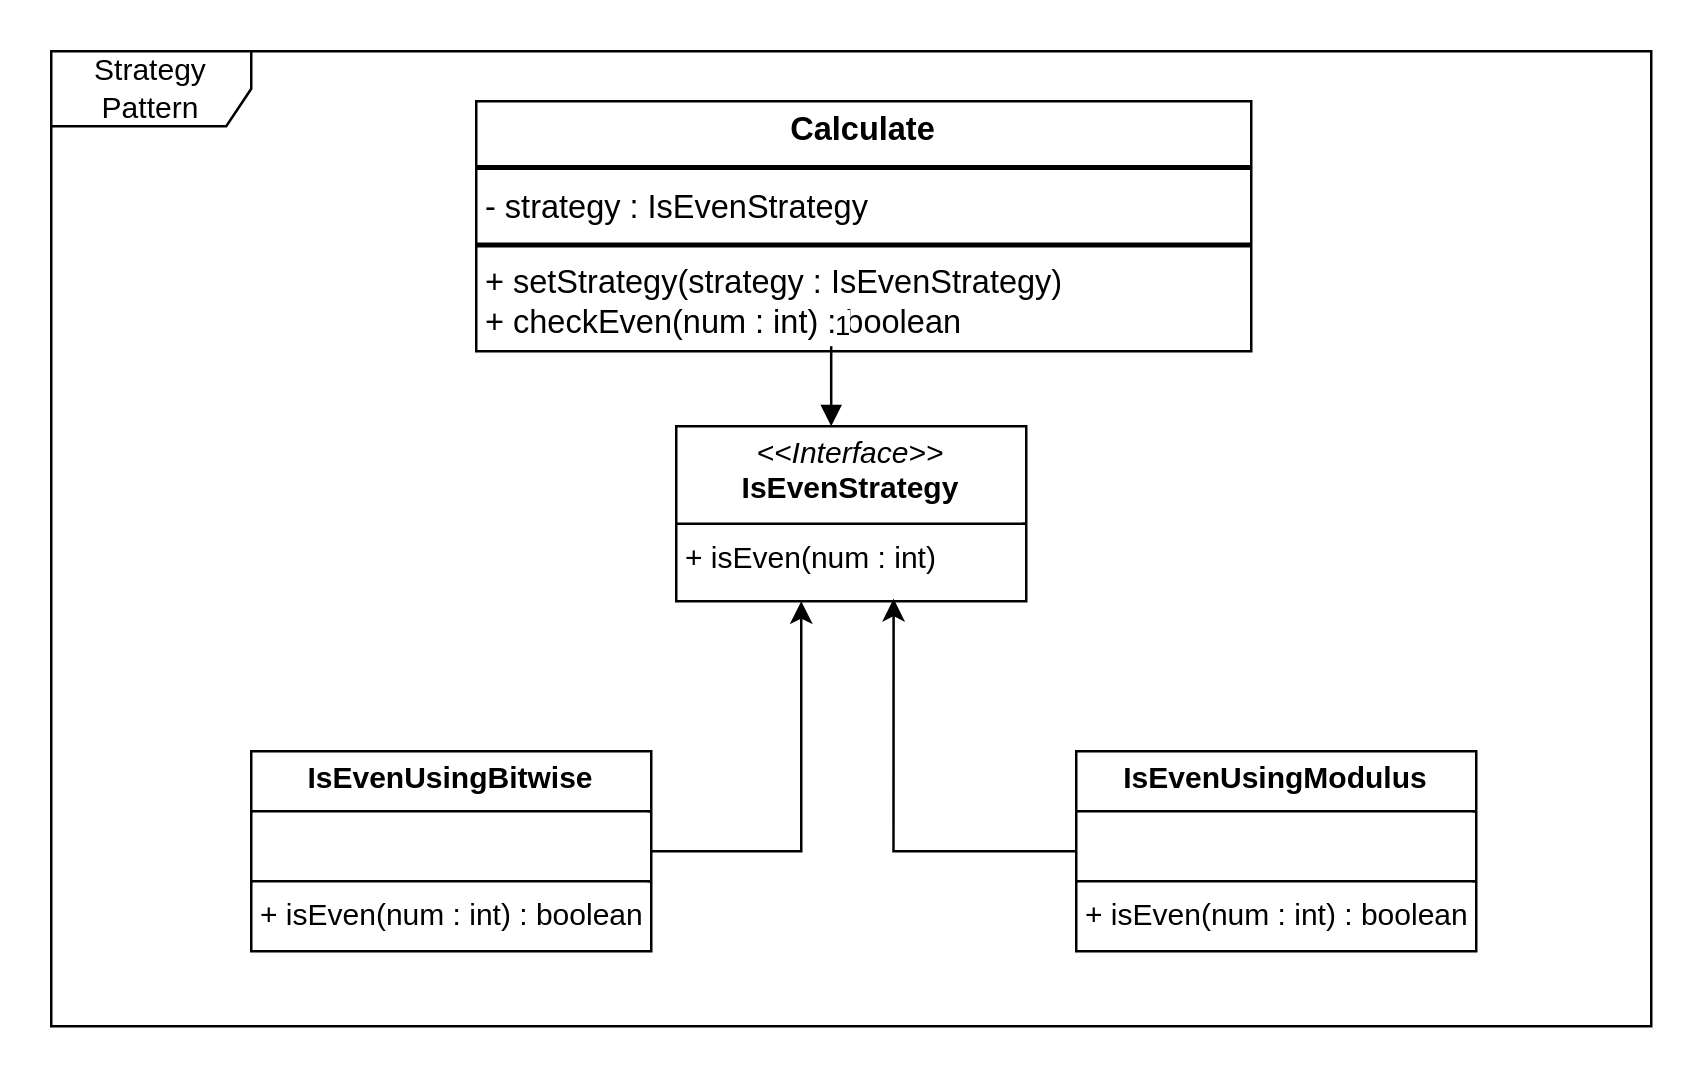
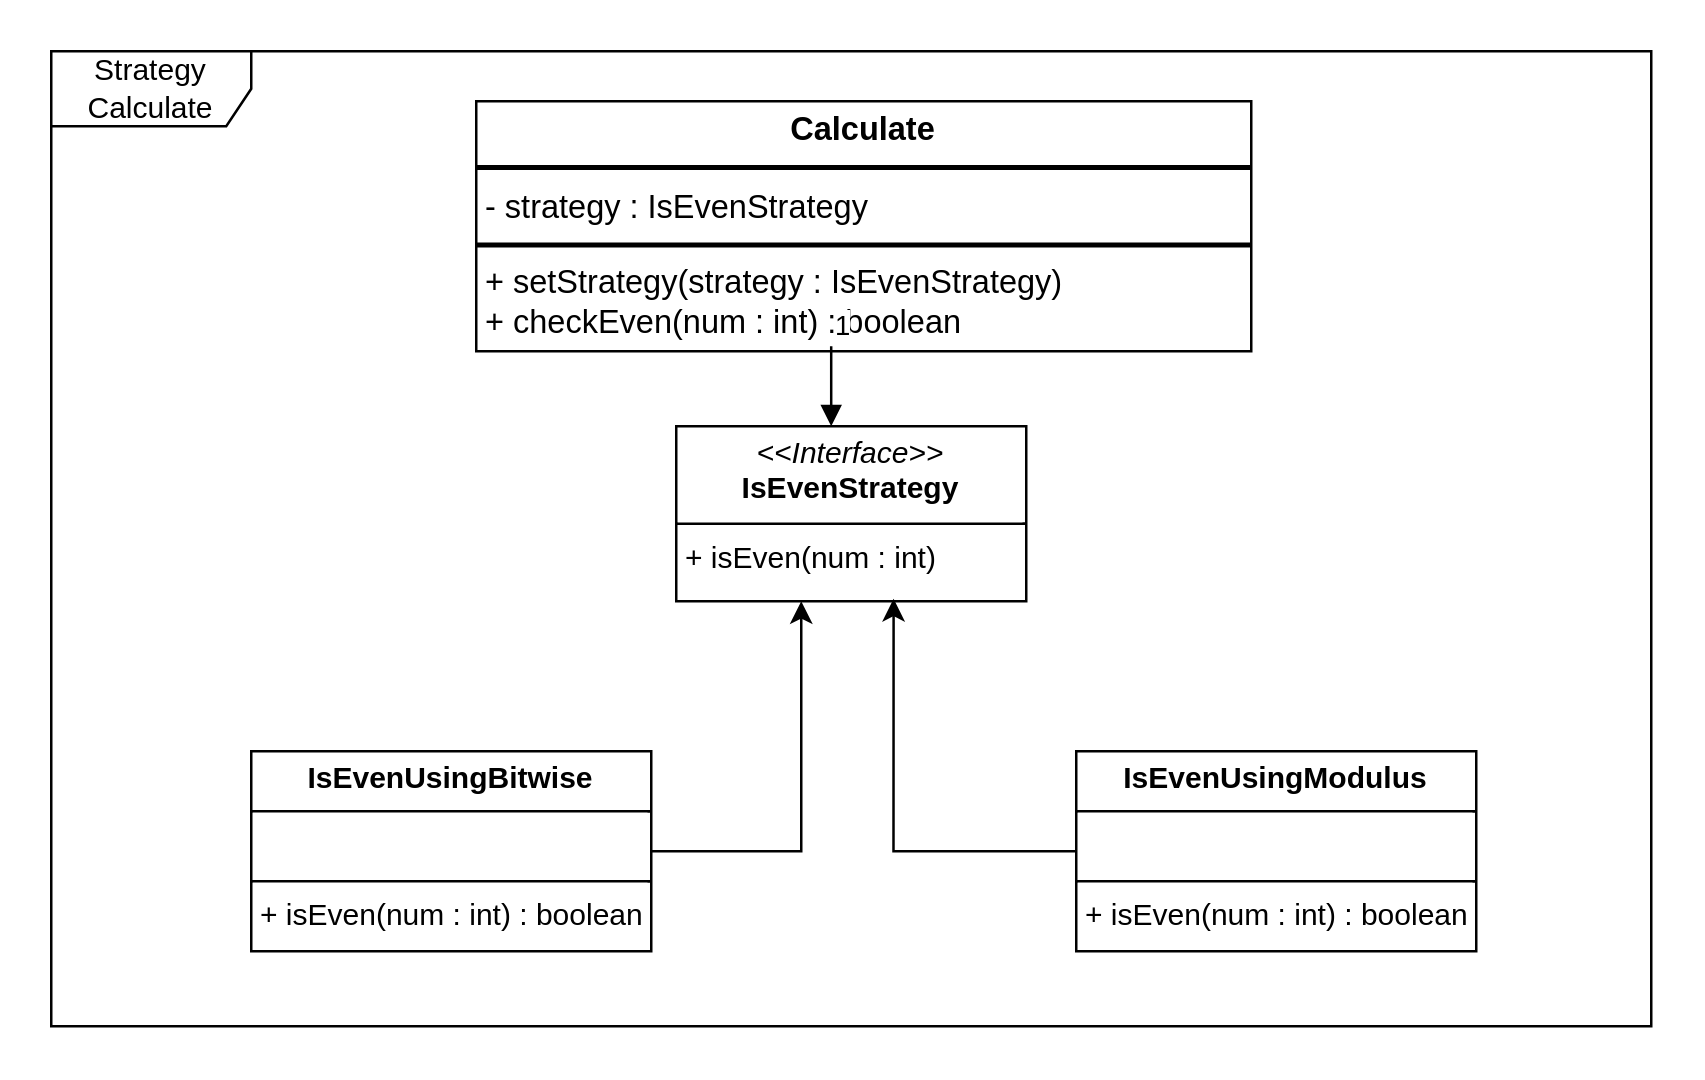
(151, 89) -> (151, 89)
